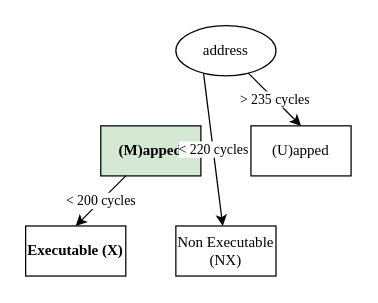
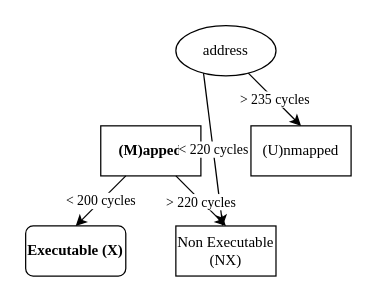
(151, 151) -> (151, 151)
(301, 151) -> (301, 151)
none -> (198, 198)
(76, 251) -> (76, 251)
